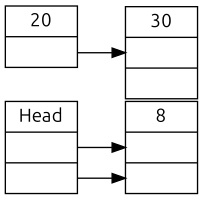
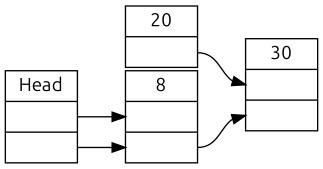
none -> (218, 137)
